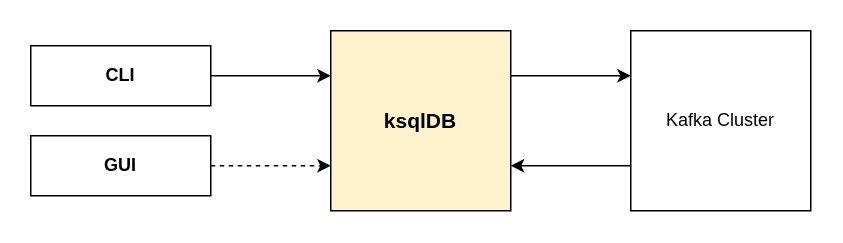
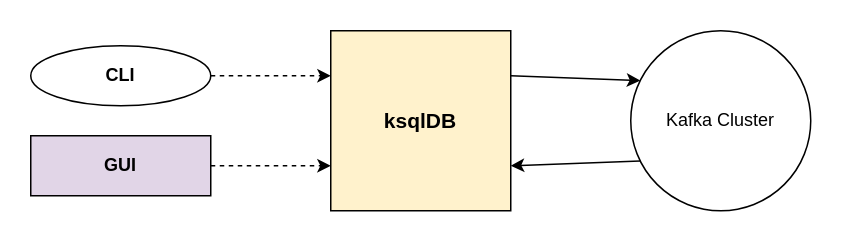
(121, 76) -> (121, 76)
(266, 76) -> (266, 76)
(721, 121) -> (721, 121)
(121, 166) -> (121, 166)
